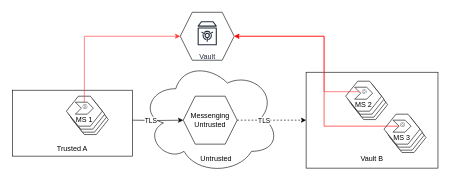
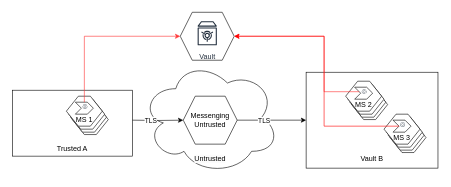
(285, 120) -> (285, 120)
(216, 159) -> (210, 159)
